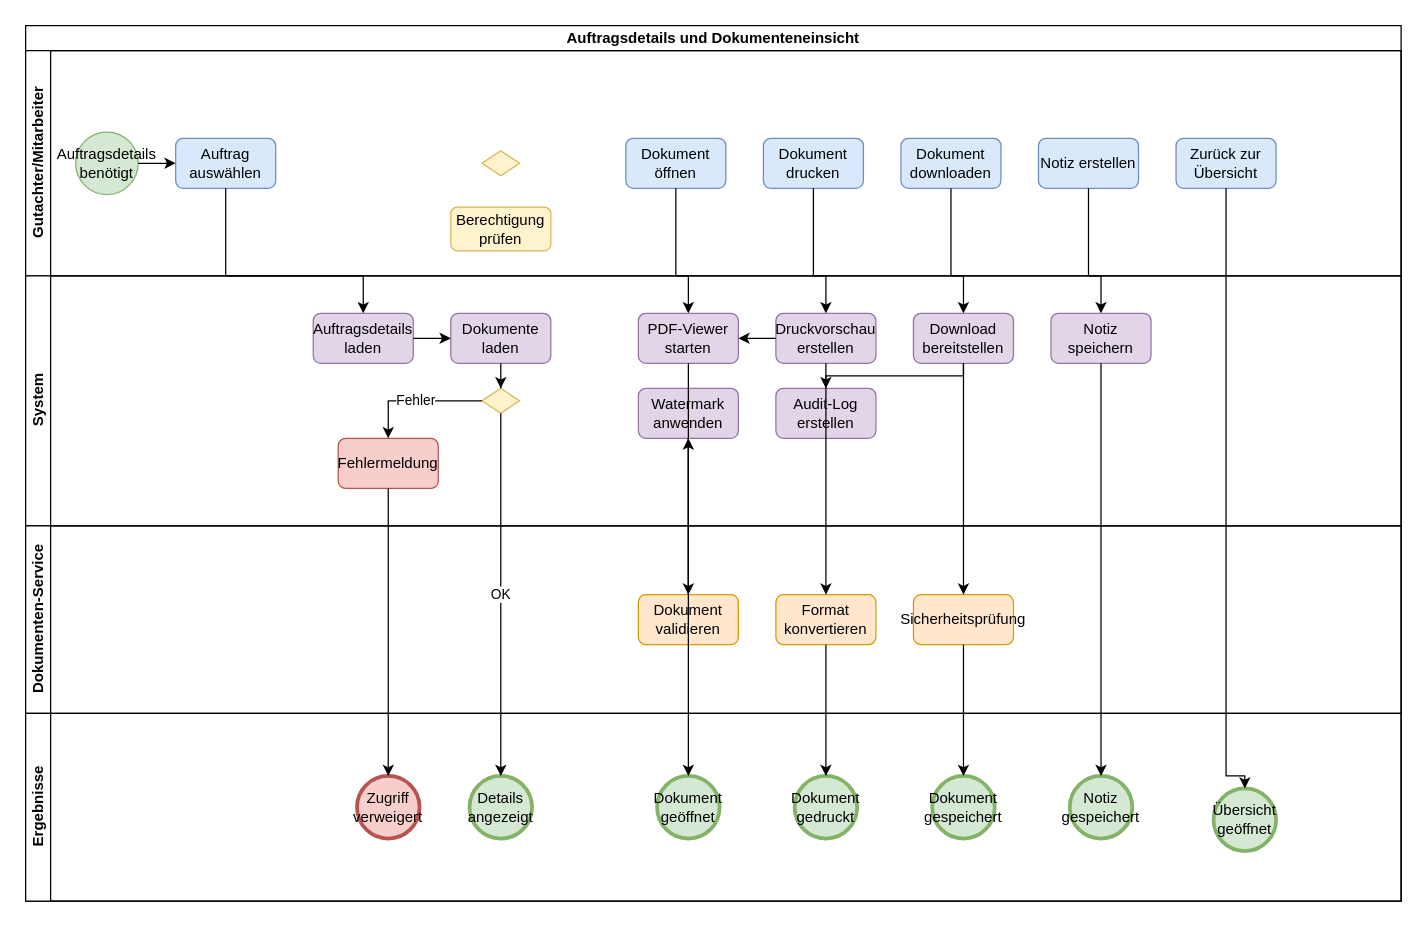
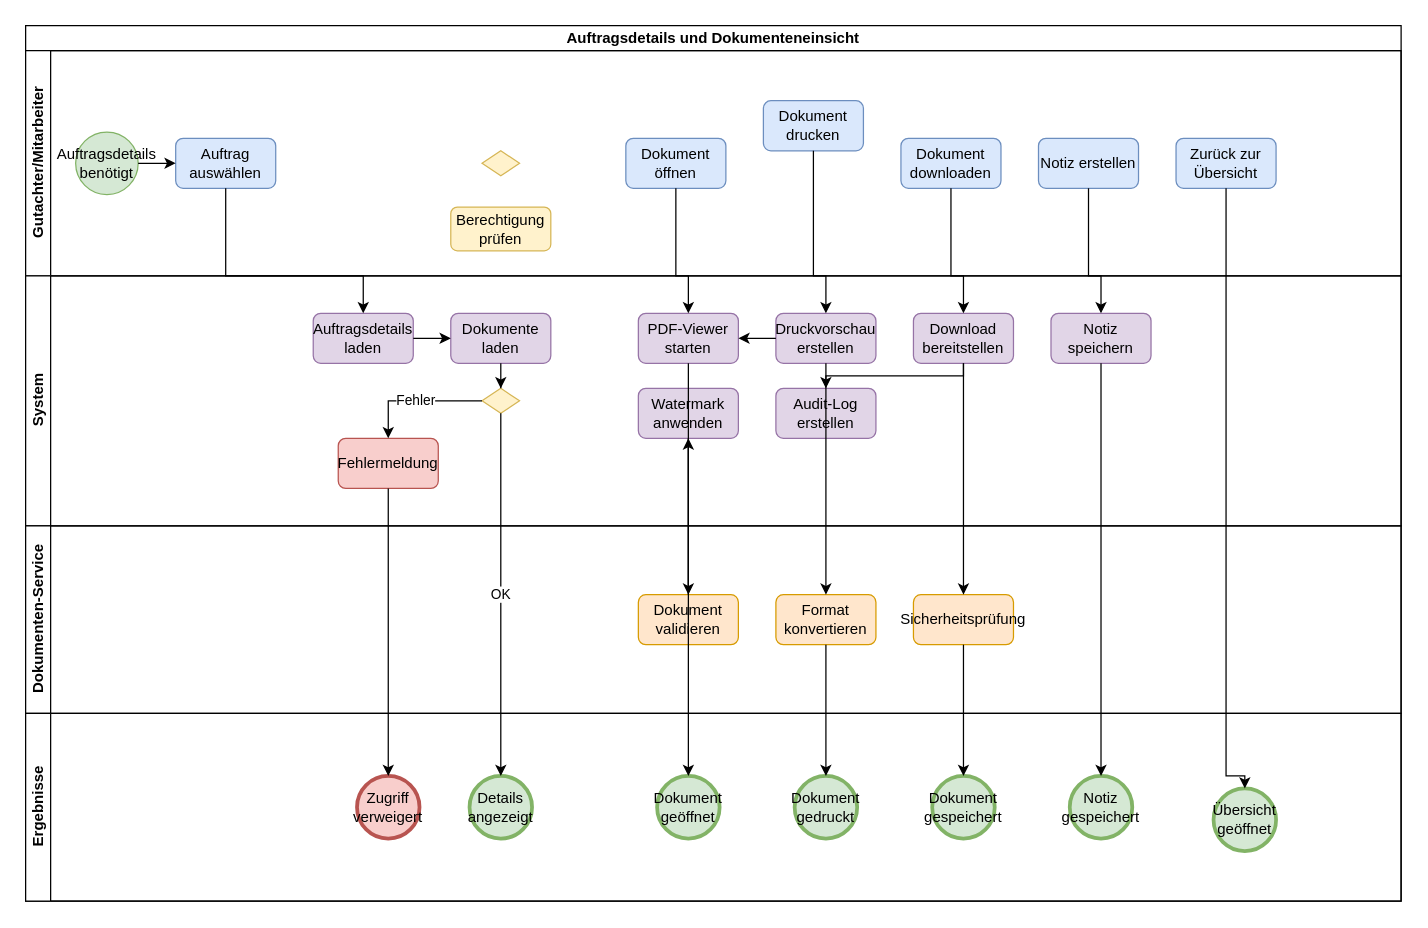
(813, 163) -> (813, 126)
